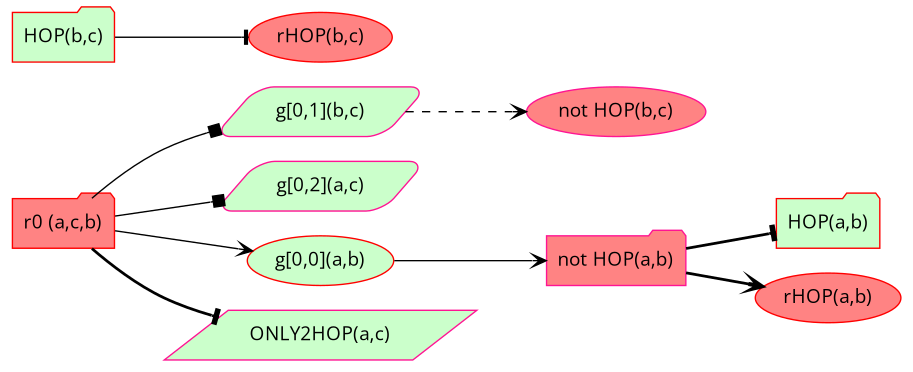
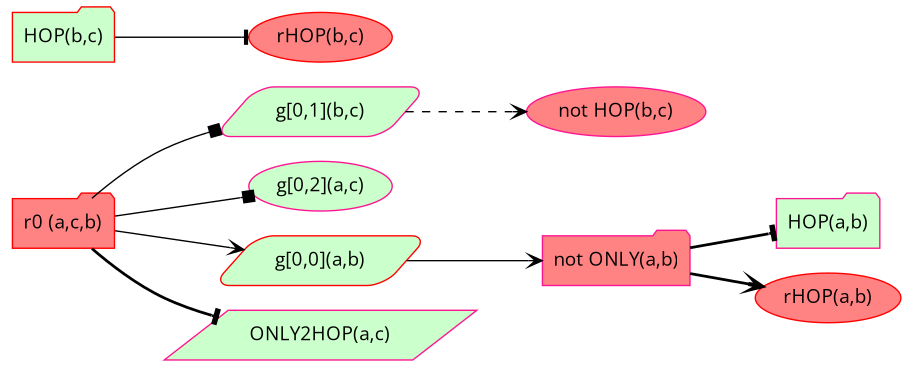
(321, 186) -> (321, 186)
(828, 223) -> (828, 223)
(321, 261) -> (321, 261)
(616, 261) -> (616, 261)
